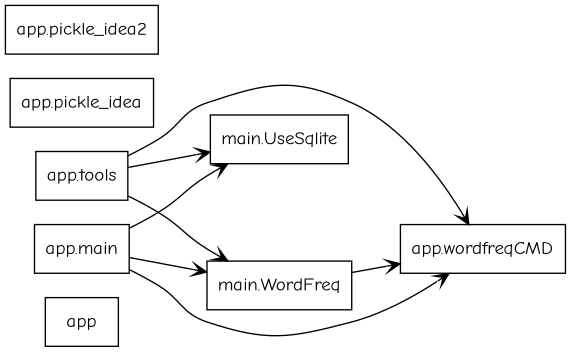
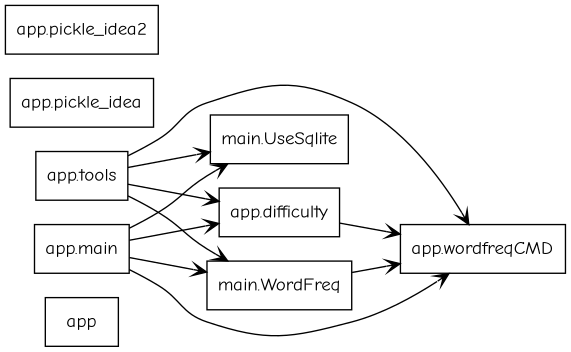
none -> (279, 212)
